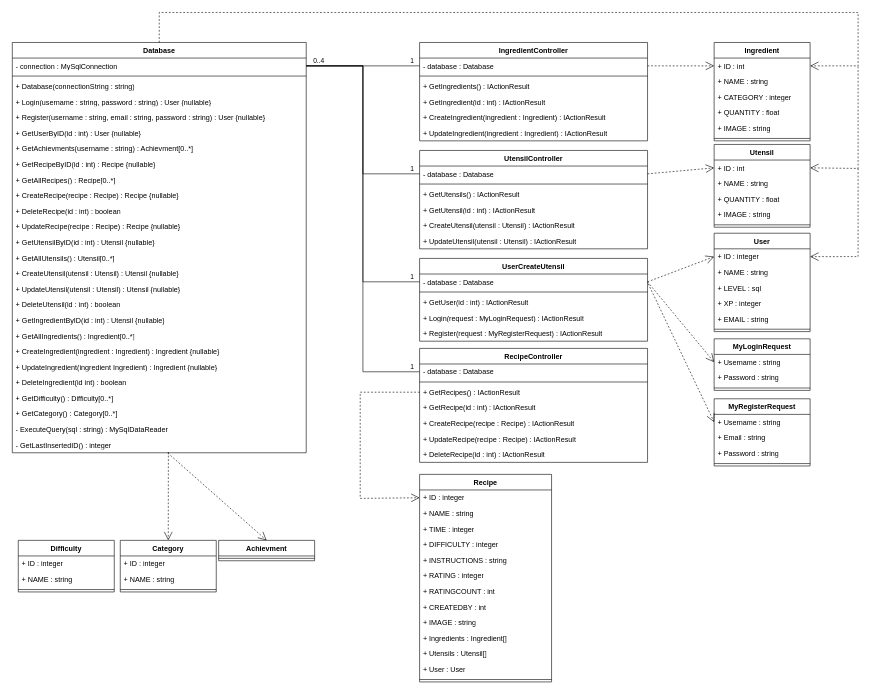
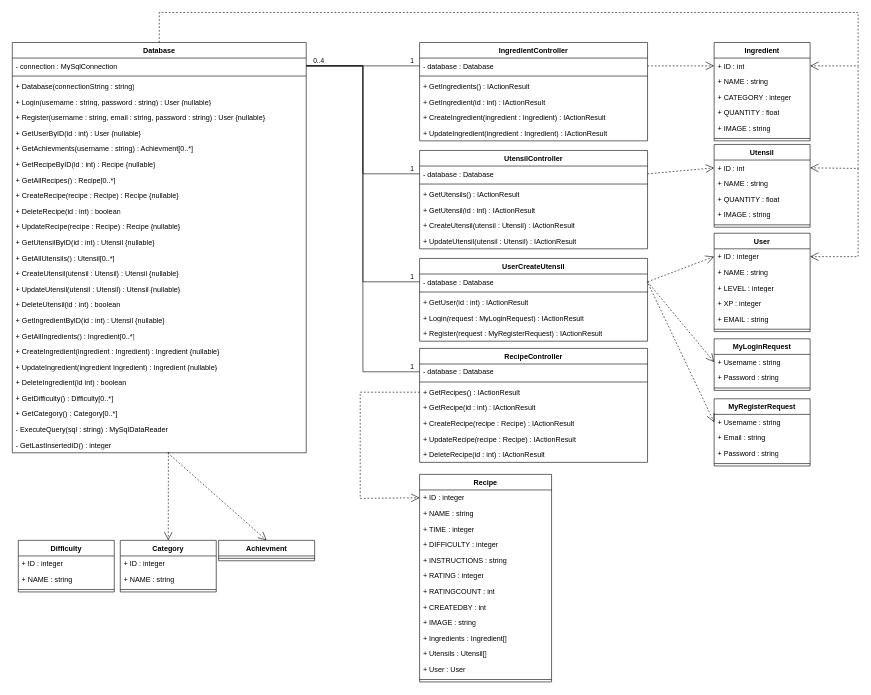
(739, 288) -> (747, 288)
